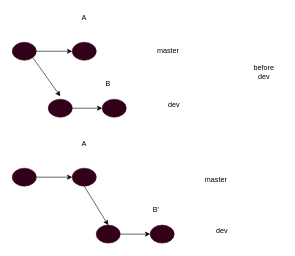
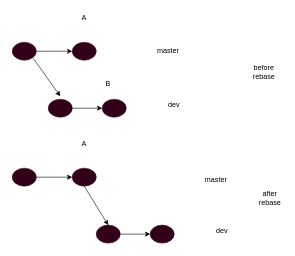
(264, 72) -> (264, 72)
none -> (270, 198)
(156, 210) -> none
